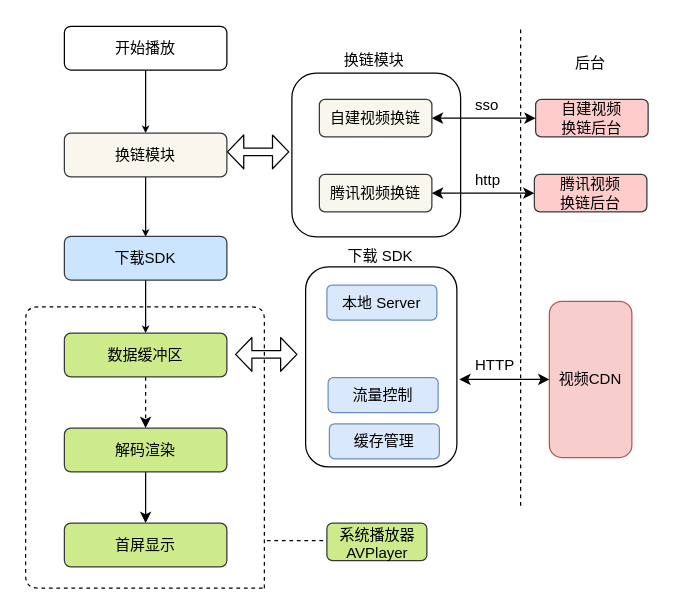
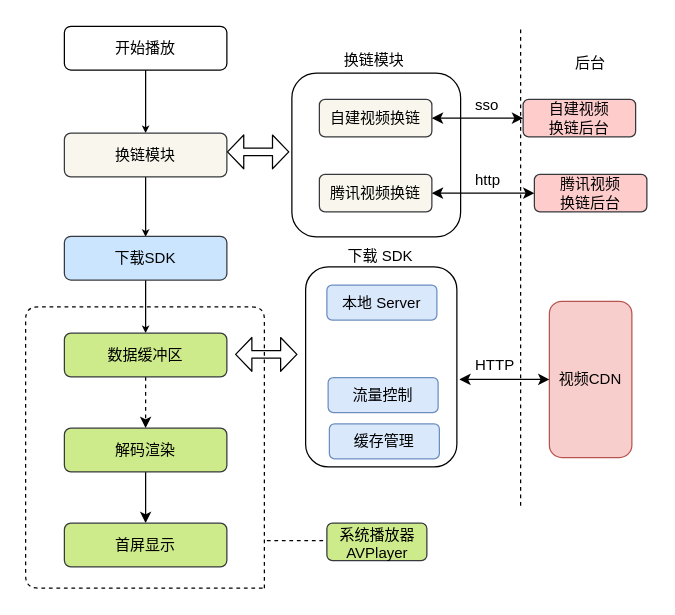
(592, 118) -> (579, 118)
